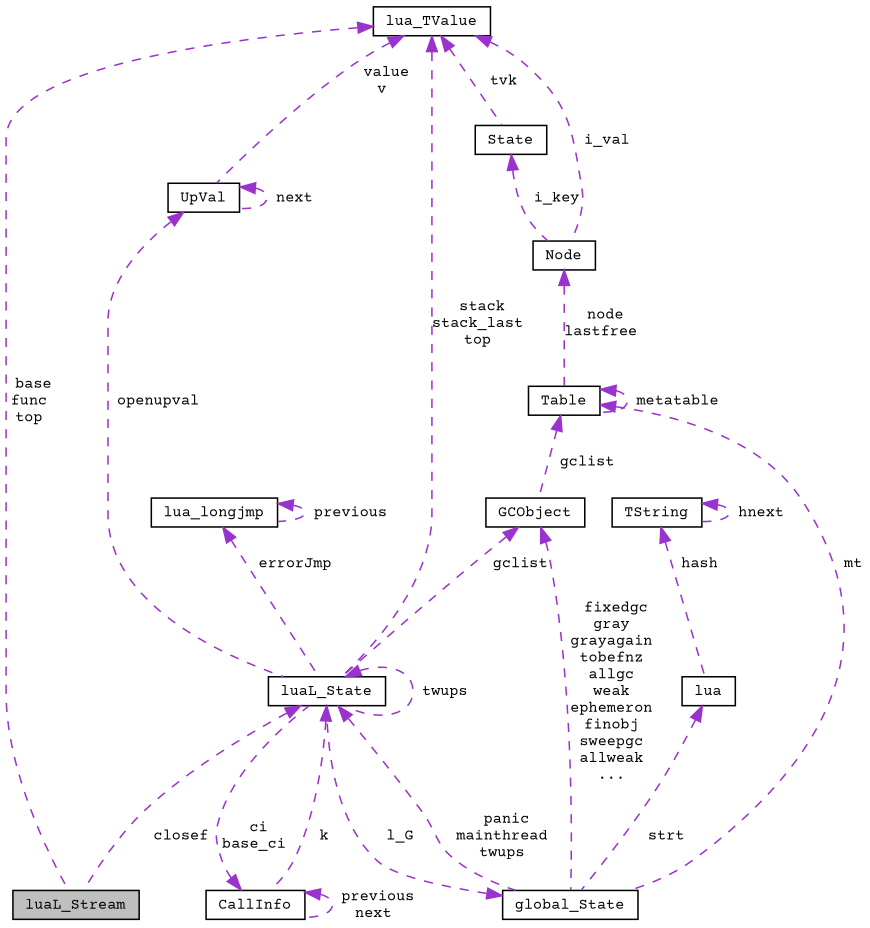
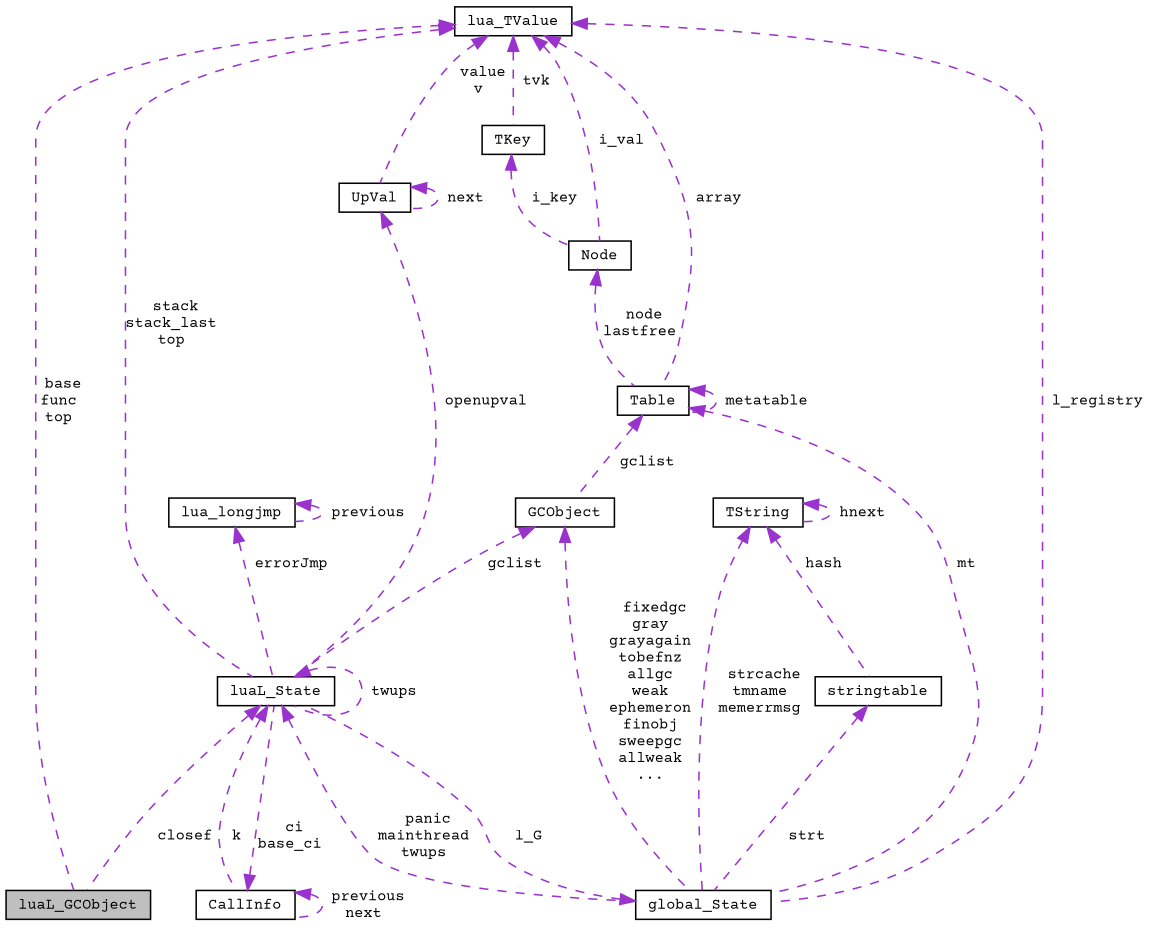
(511, 140) -> (513, 140)
none -> (681, 192)
none -> (1043, 360)
(709, 691) -> (878, 691)
none -> (702, 712)
(76, 905) -> (78, 905)
